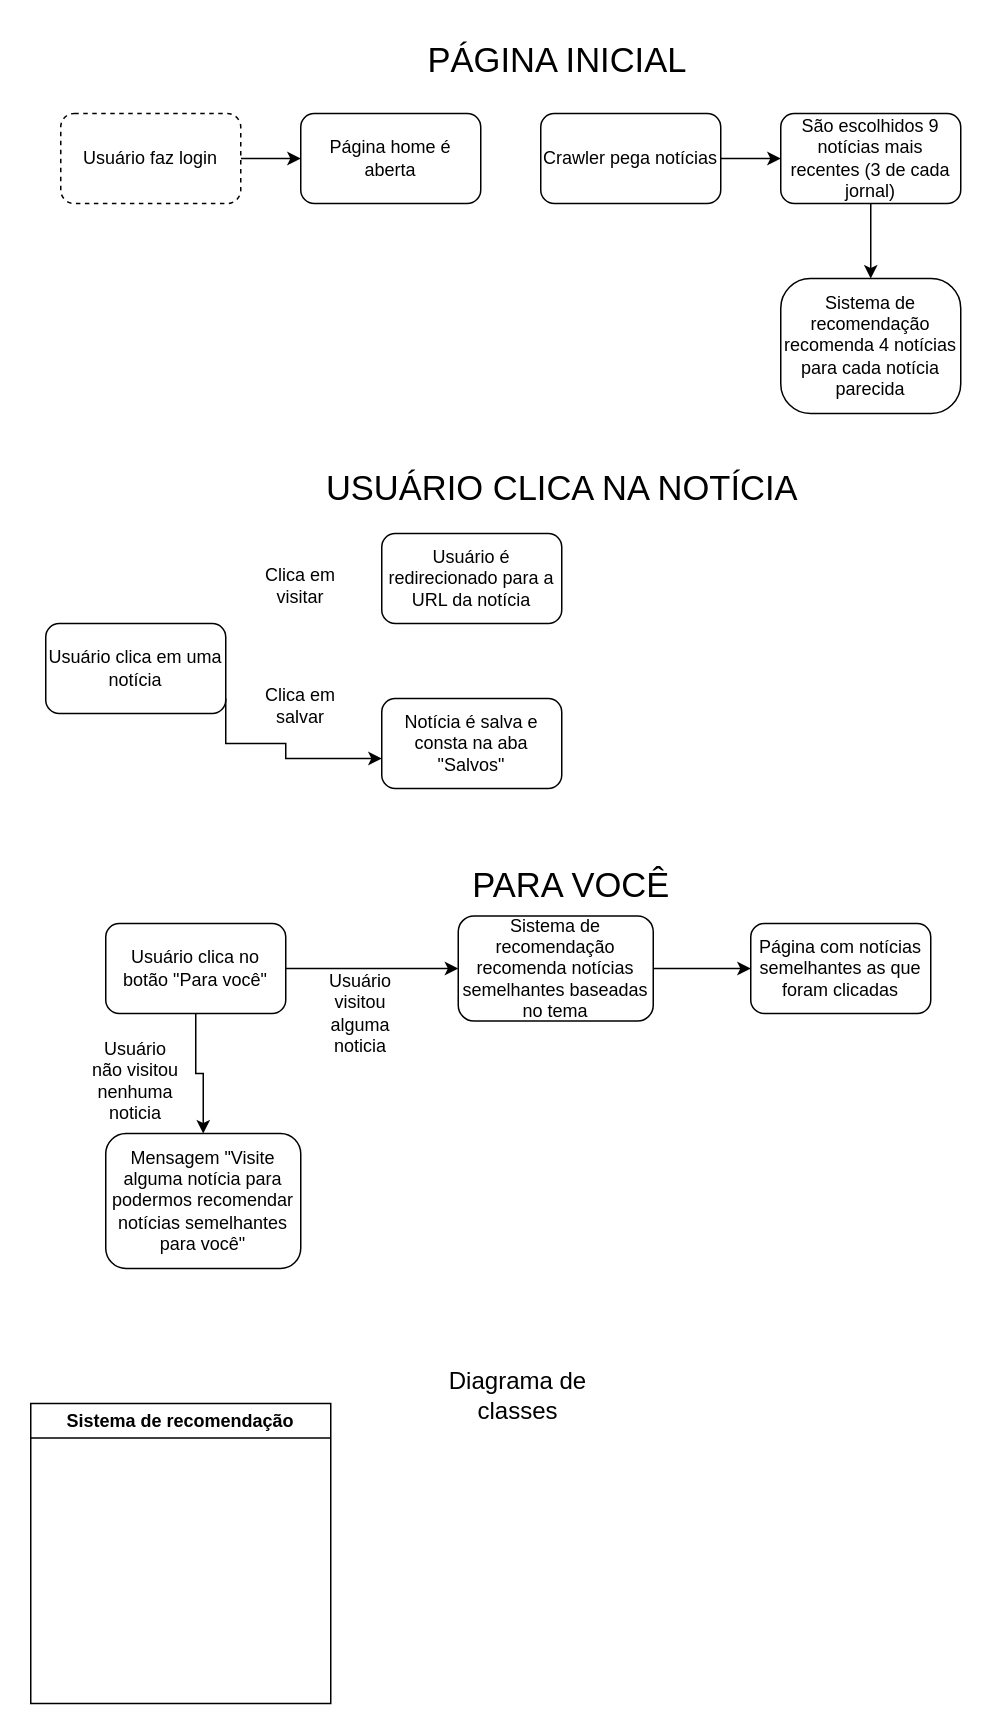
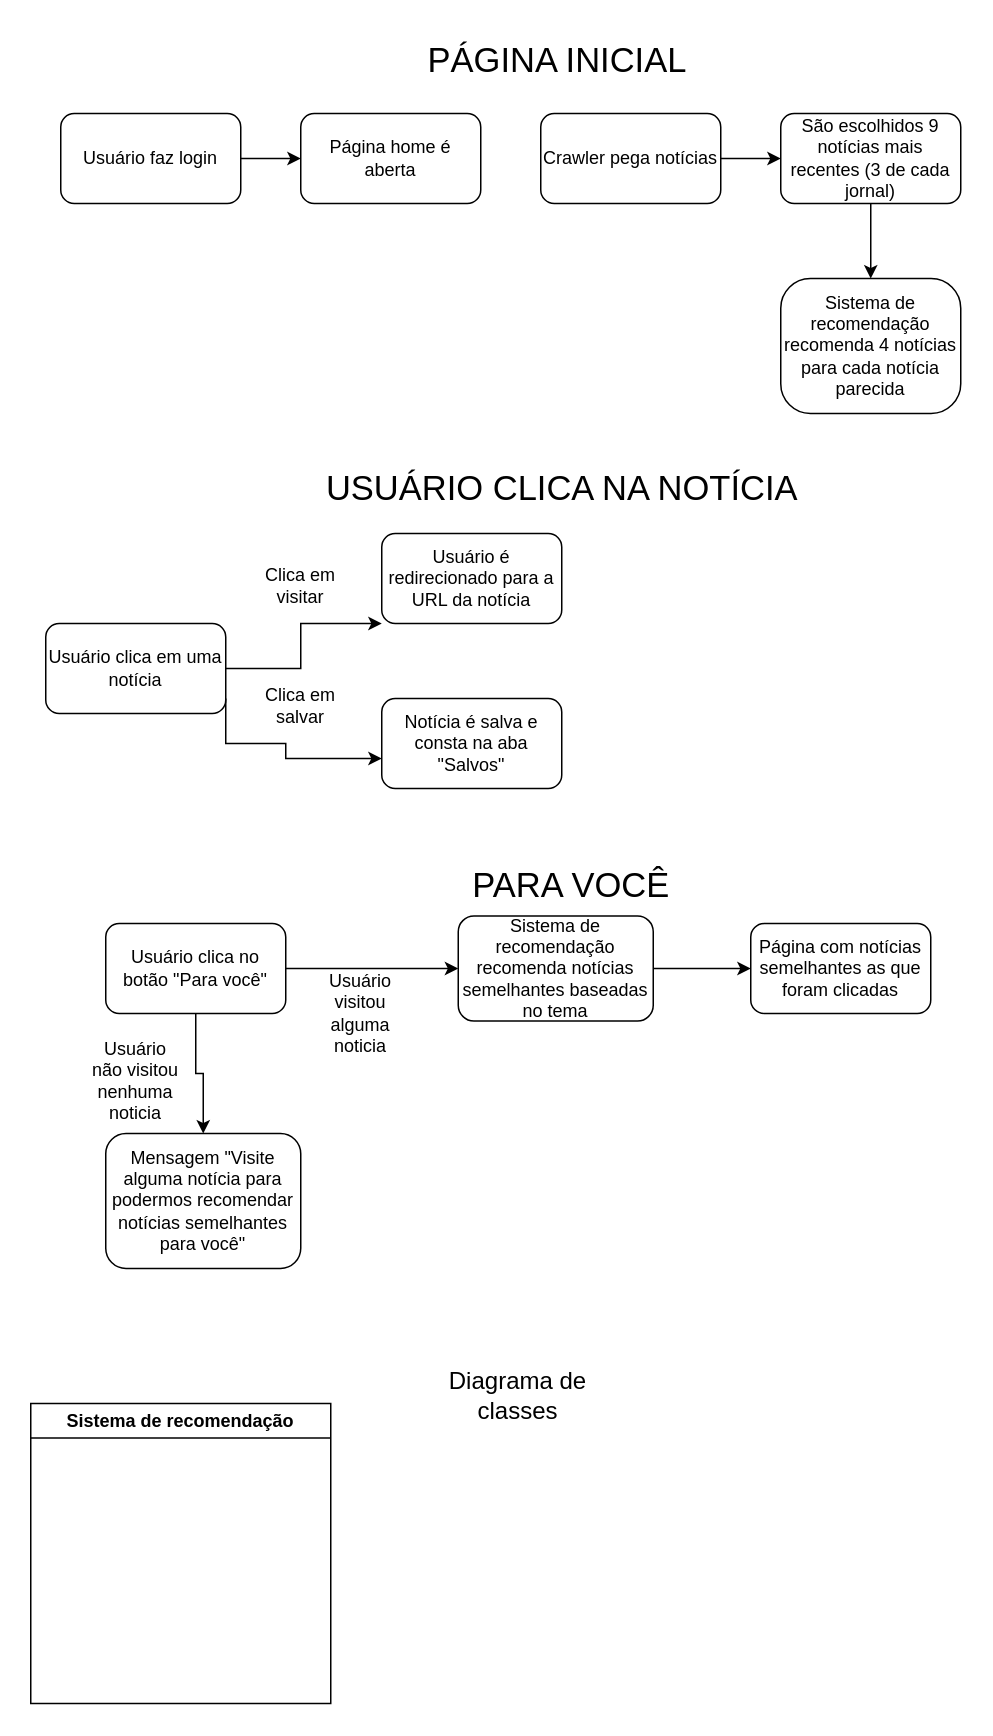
(151, 158) -> (151, 158)
none -> (301, 648)
